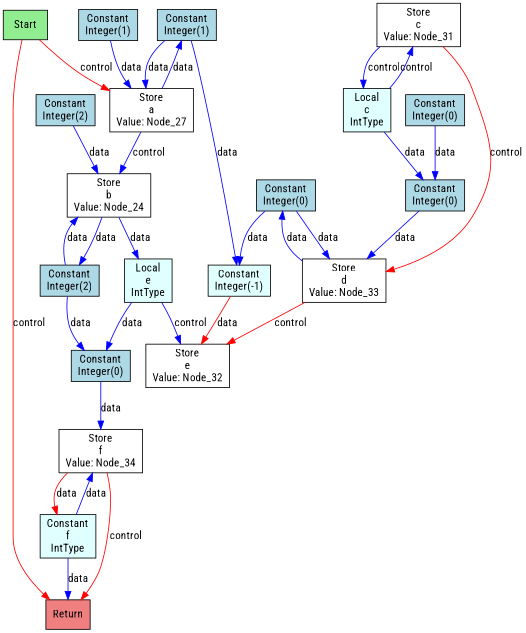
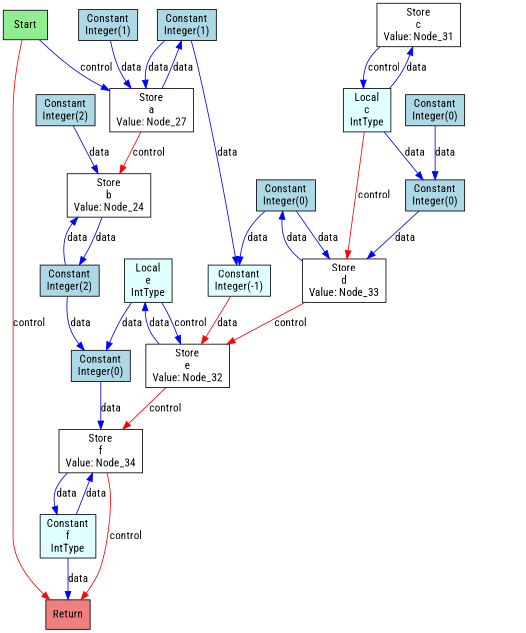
(69, 66) -> (69, 66)
(417, 68) -> (417, 68)
(132, 149) -> (132, 149)
(489, 175) -> (356, 191)
(127, 234) -> (149, 329)
none -> (147, 406)
(56, 488) -> (56, 488)
